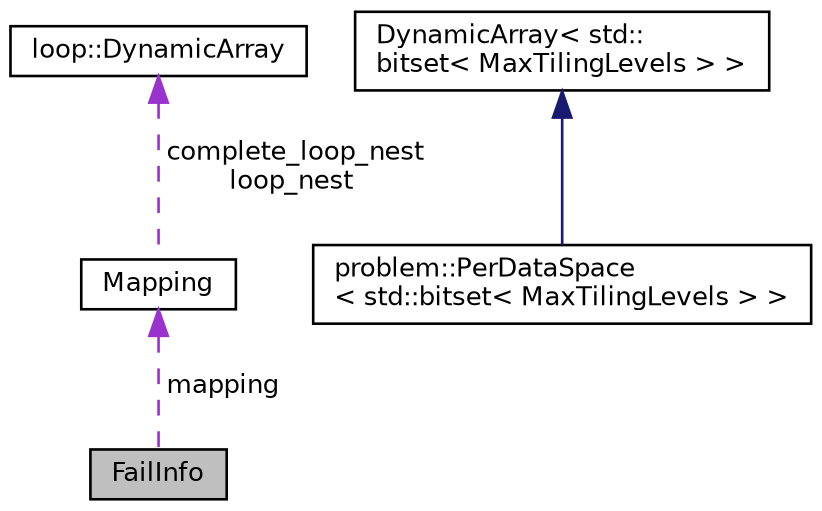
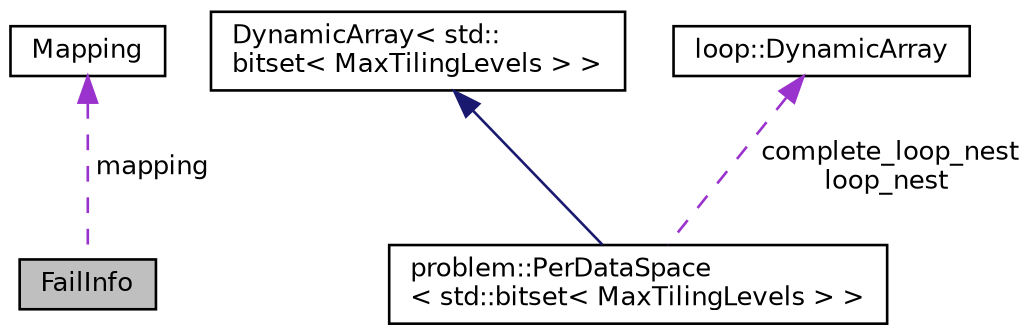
(159, 181) -> (727, 171)
